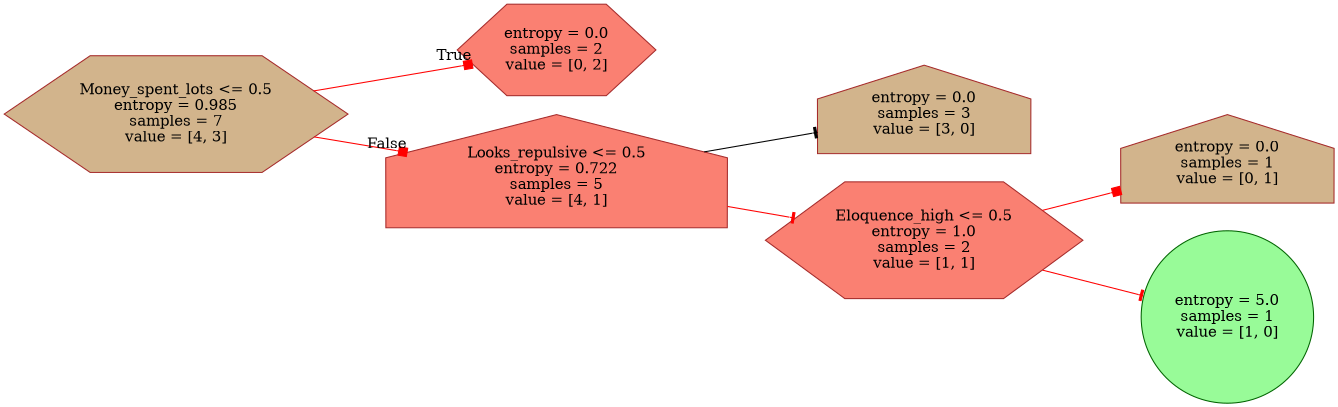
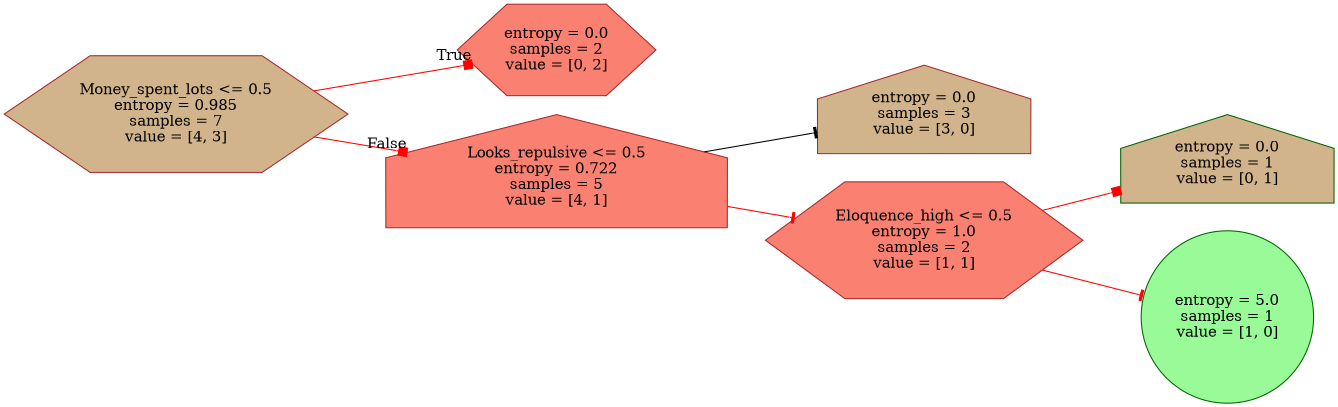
(1227, 163) -> (1227, 163)
